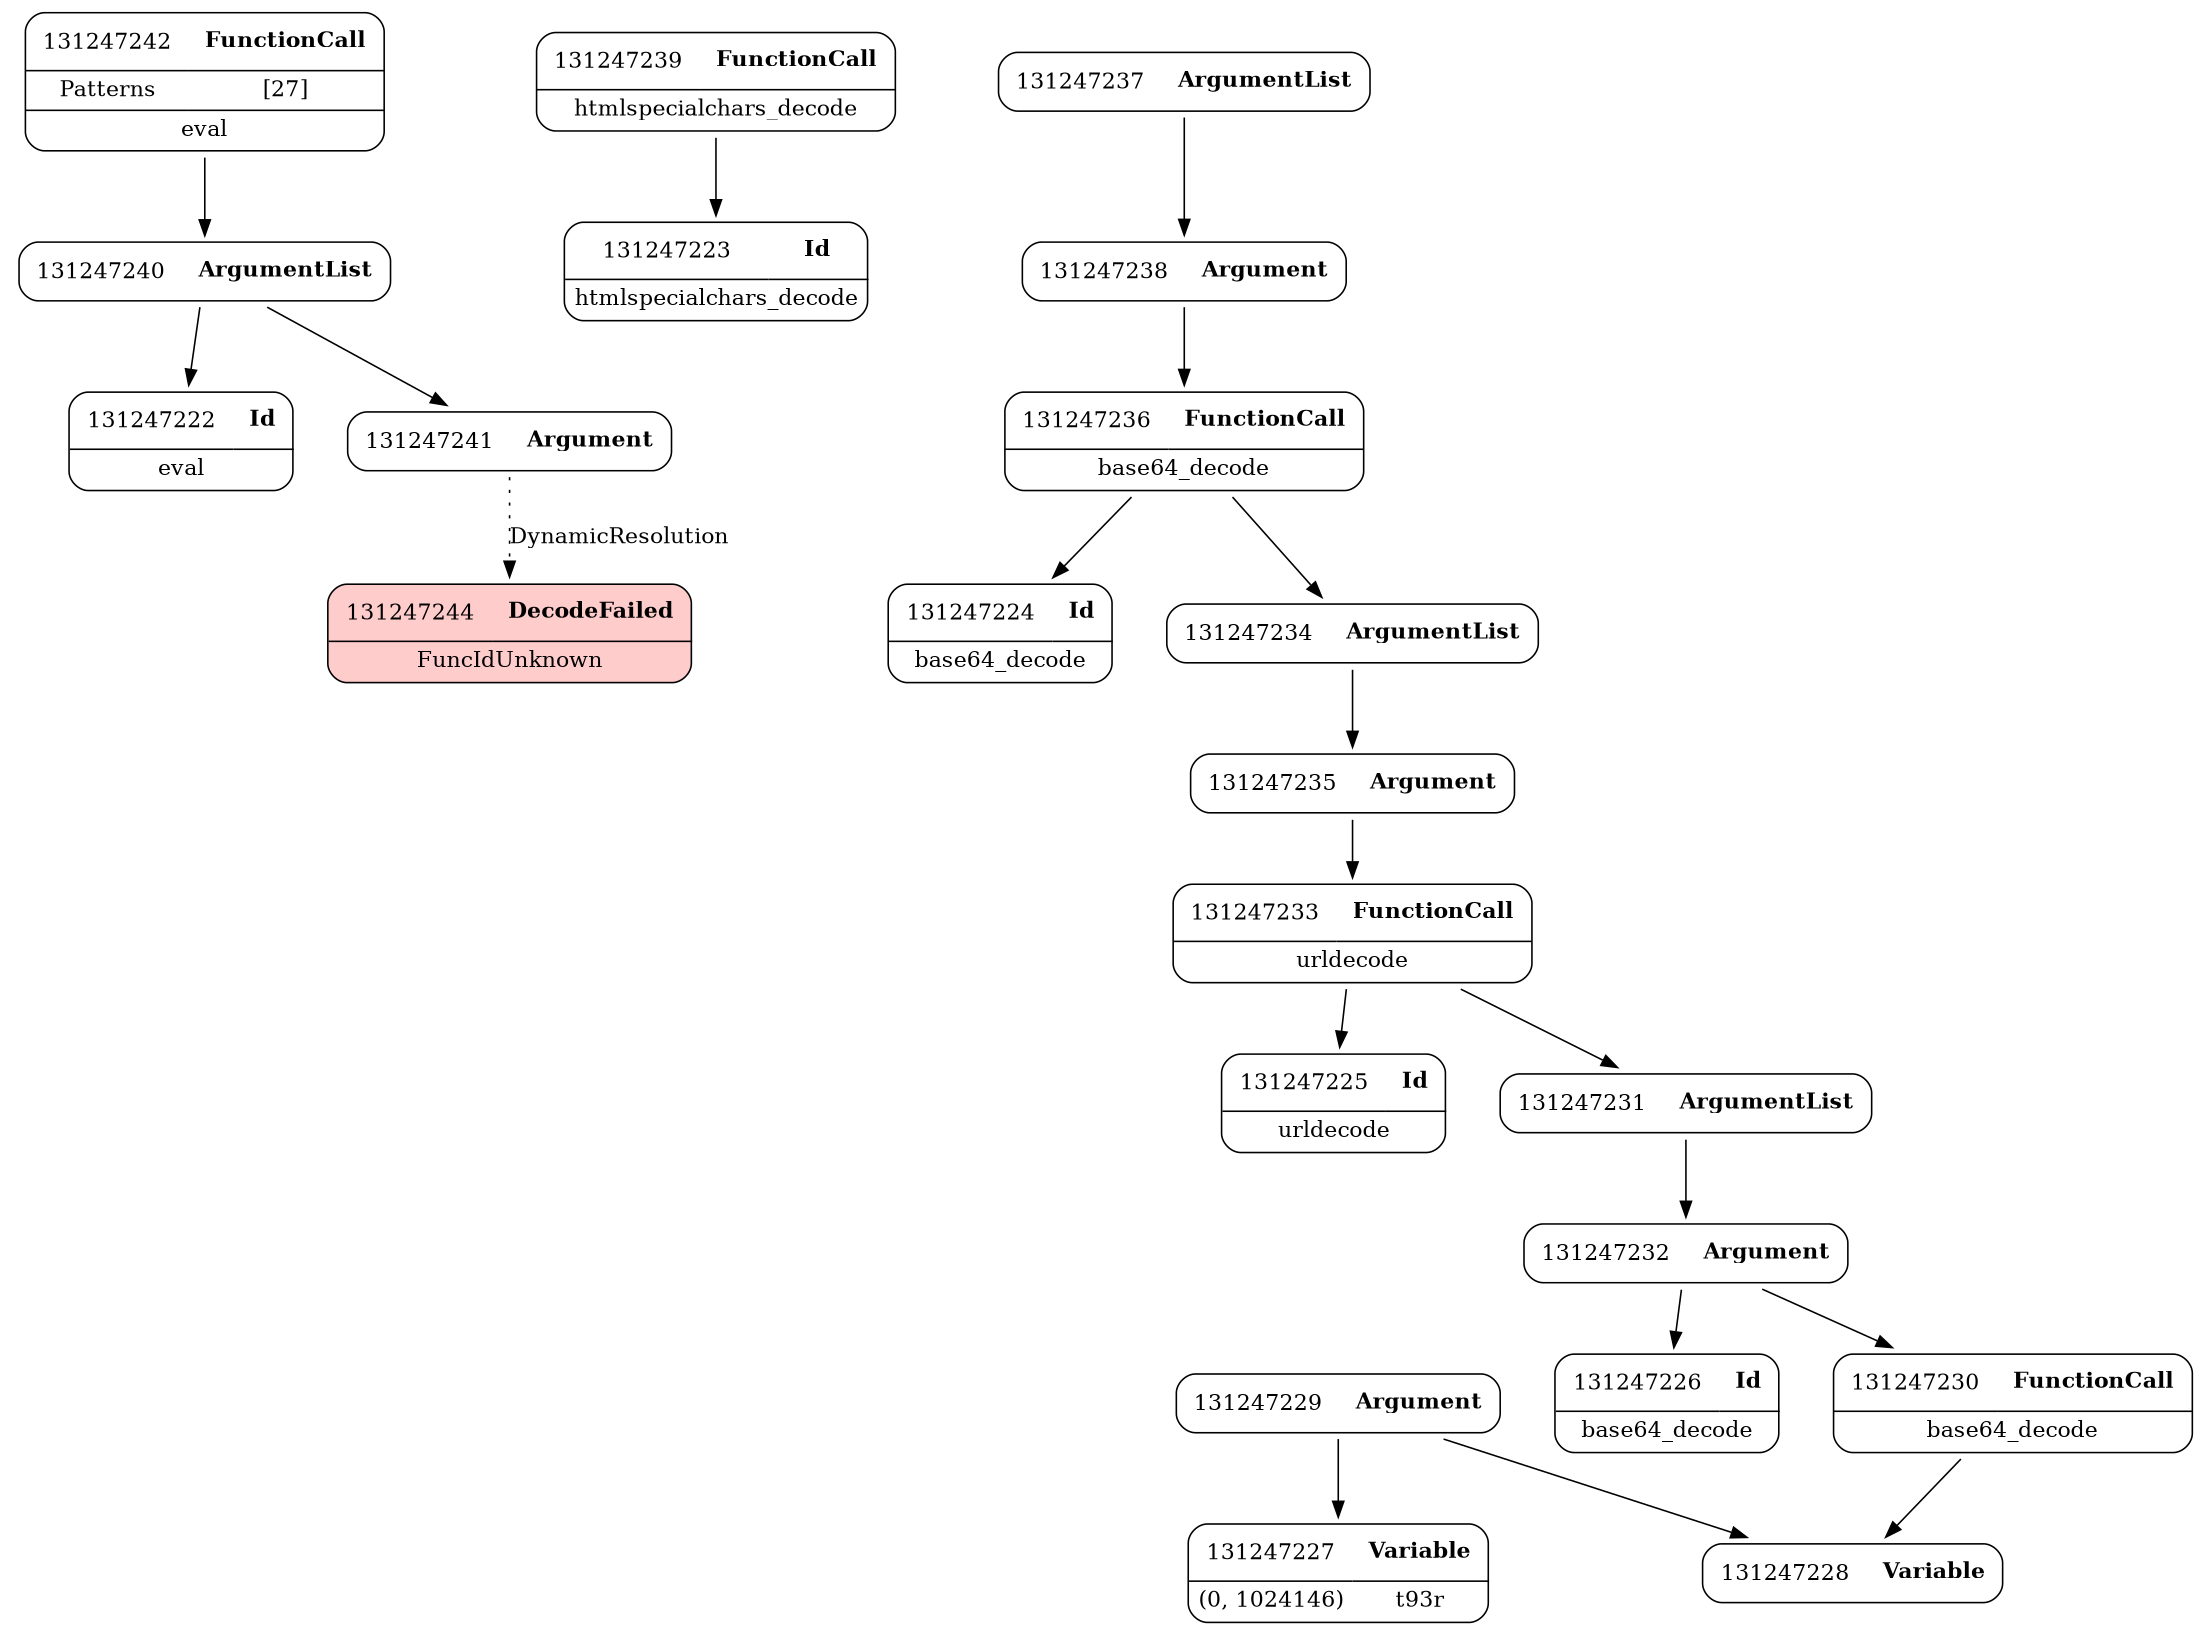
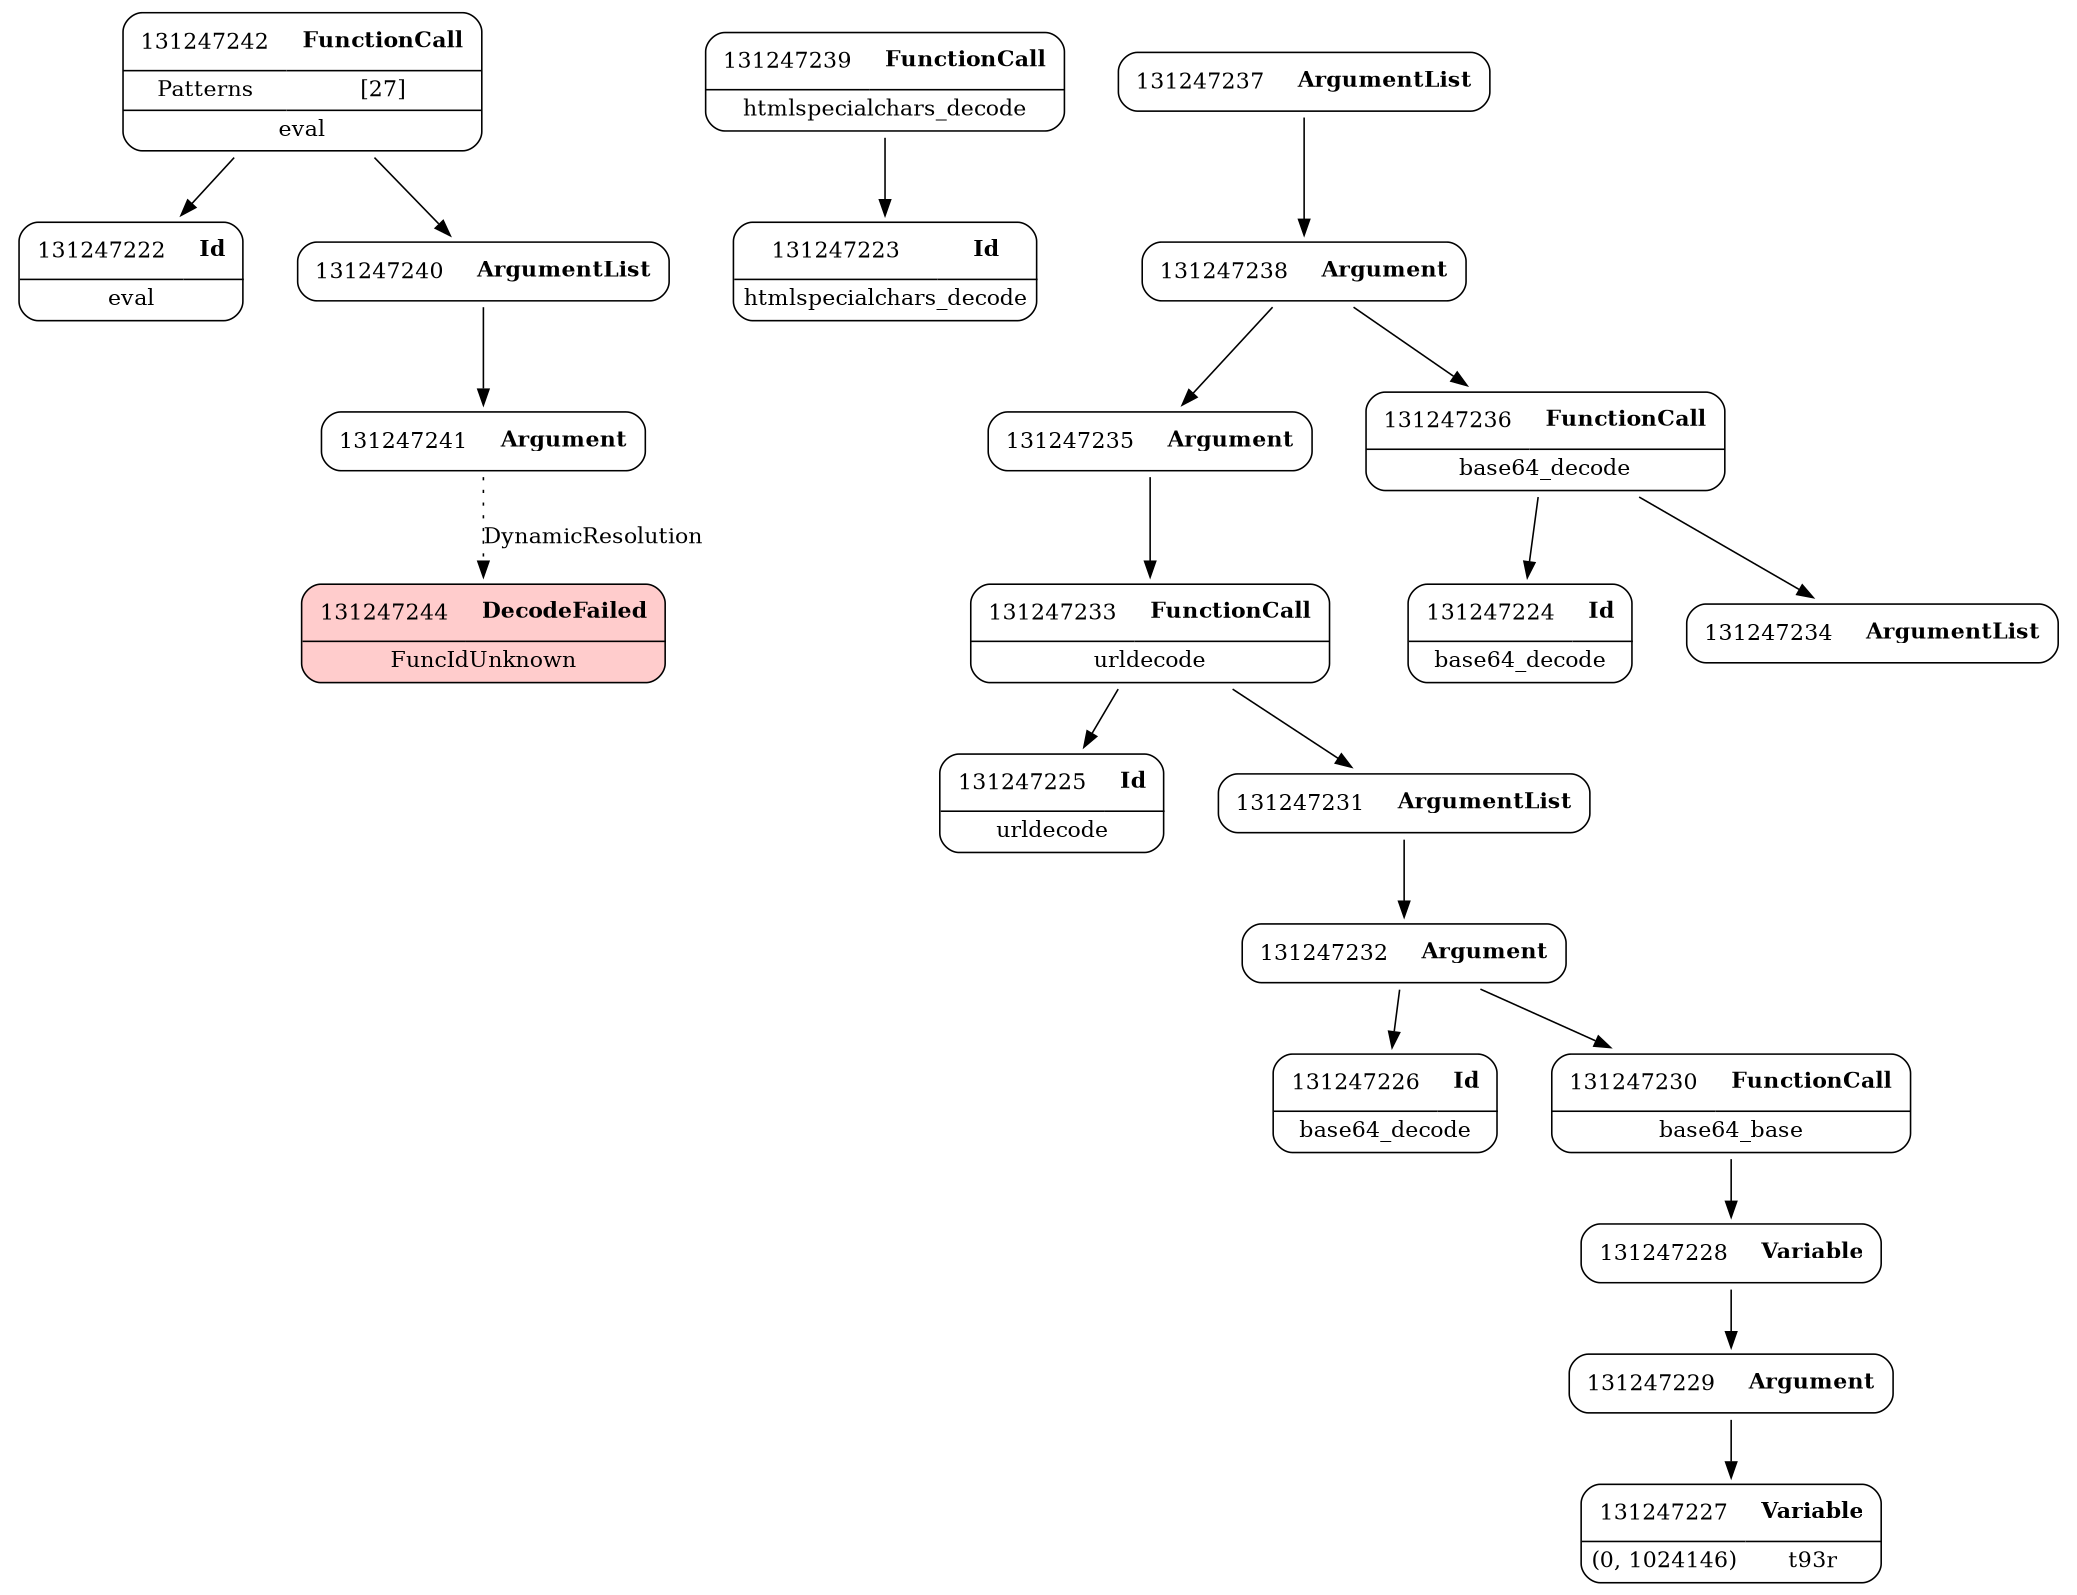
(195, 338) -> (213, 181)
(1353, 700) -> (1233, 350)
(2013, 1430) -> (1731, 1130)
(1588, 1486) -> (1731, 1311)
